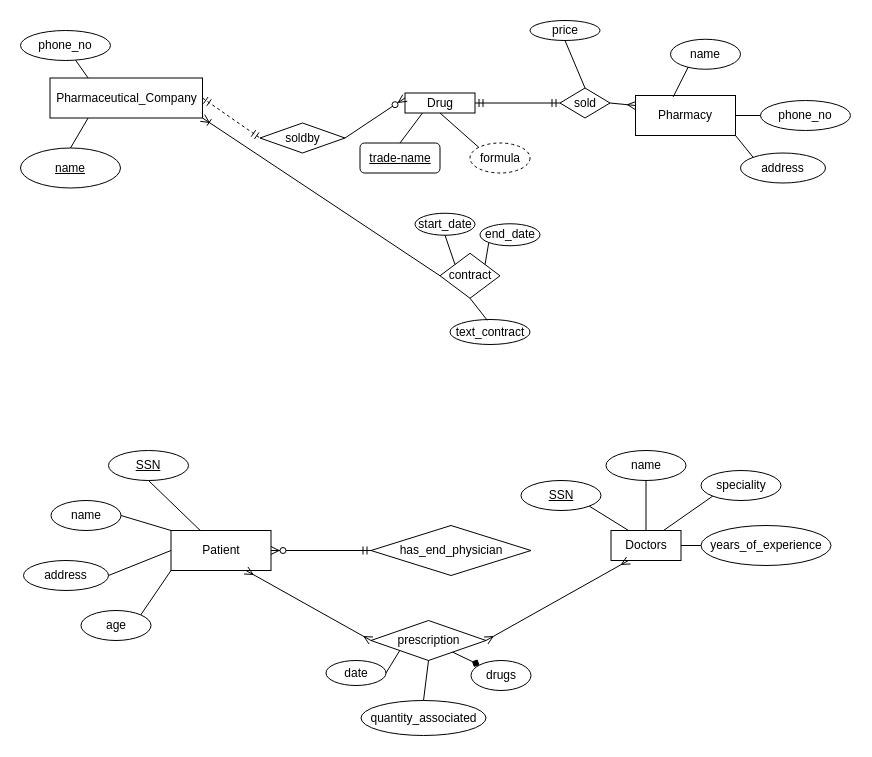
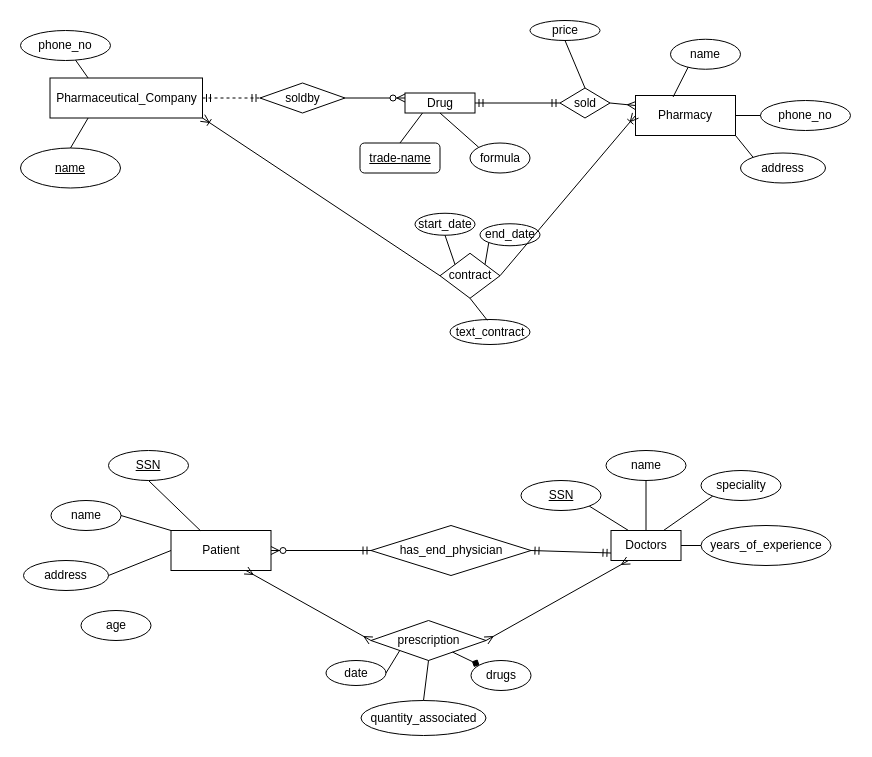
(303, 138) -> (303, 98)
(500, 158) -> (500, 158)
none -> (567, 196)
none -> (571, 552)
(156, 593) -> none
